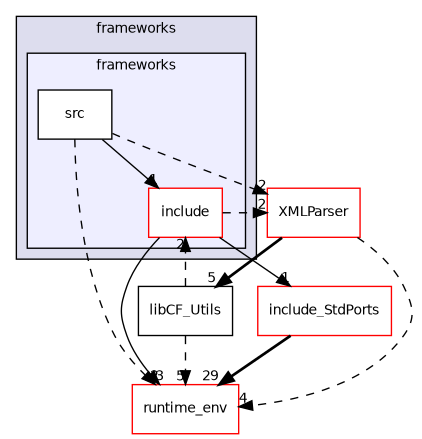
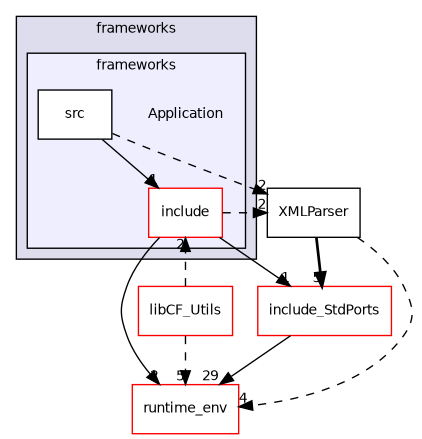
none -> (185, 115)
(314, 213) -> (314, 213)
(266, 250) -> (318, 255)
(91, 270) -> none
(185, 311) -> (185, 311)
(261, 356) -> (261, 356)
